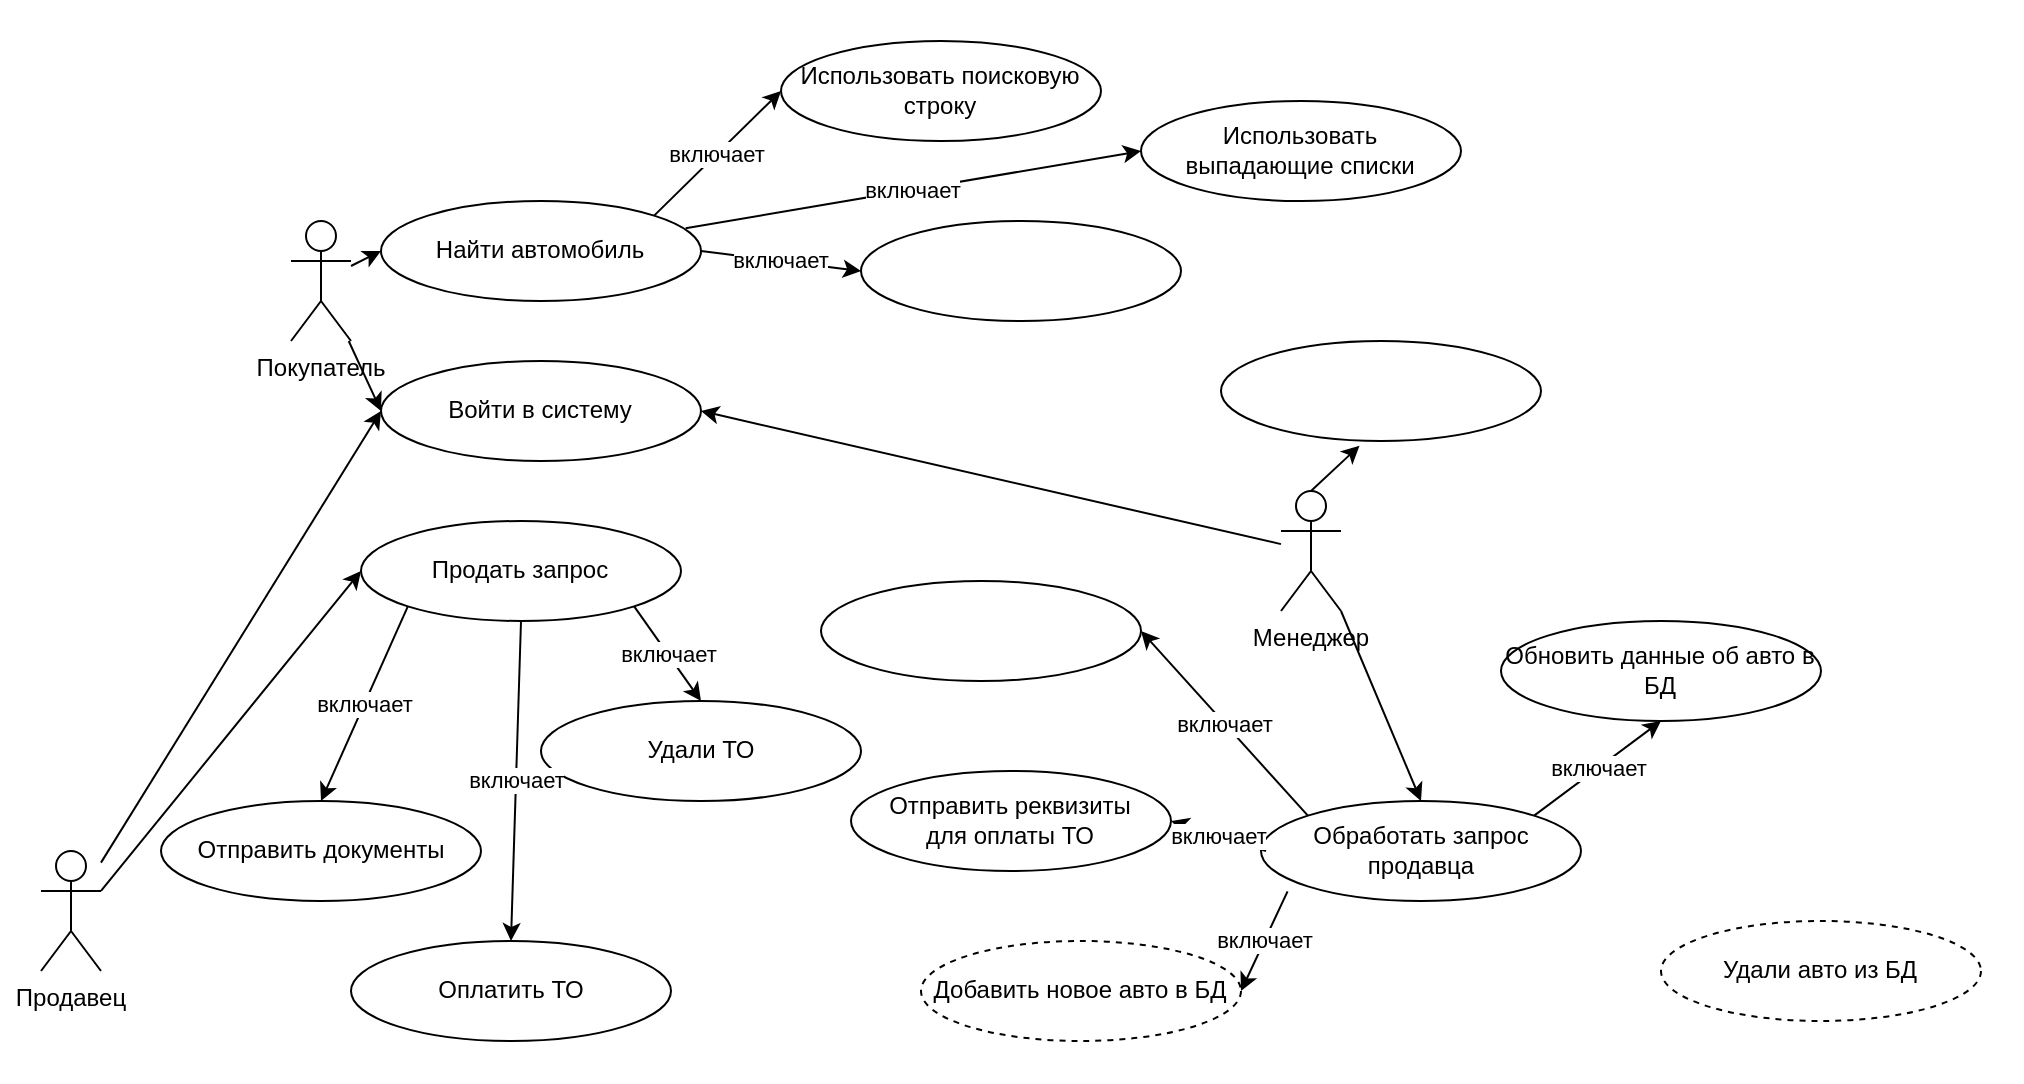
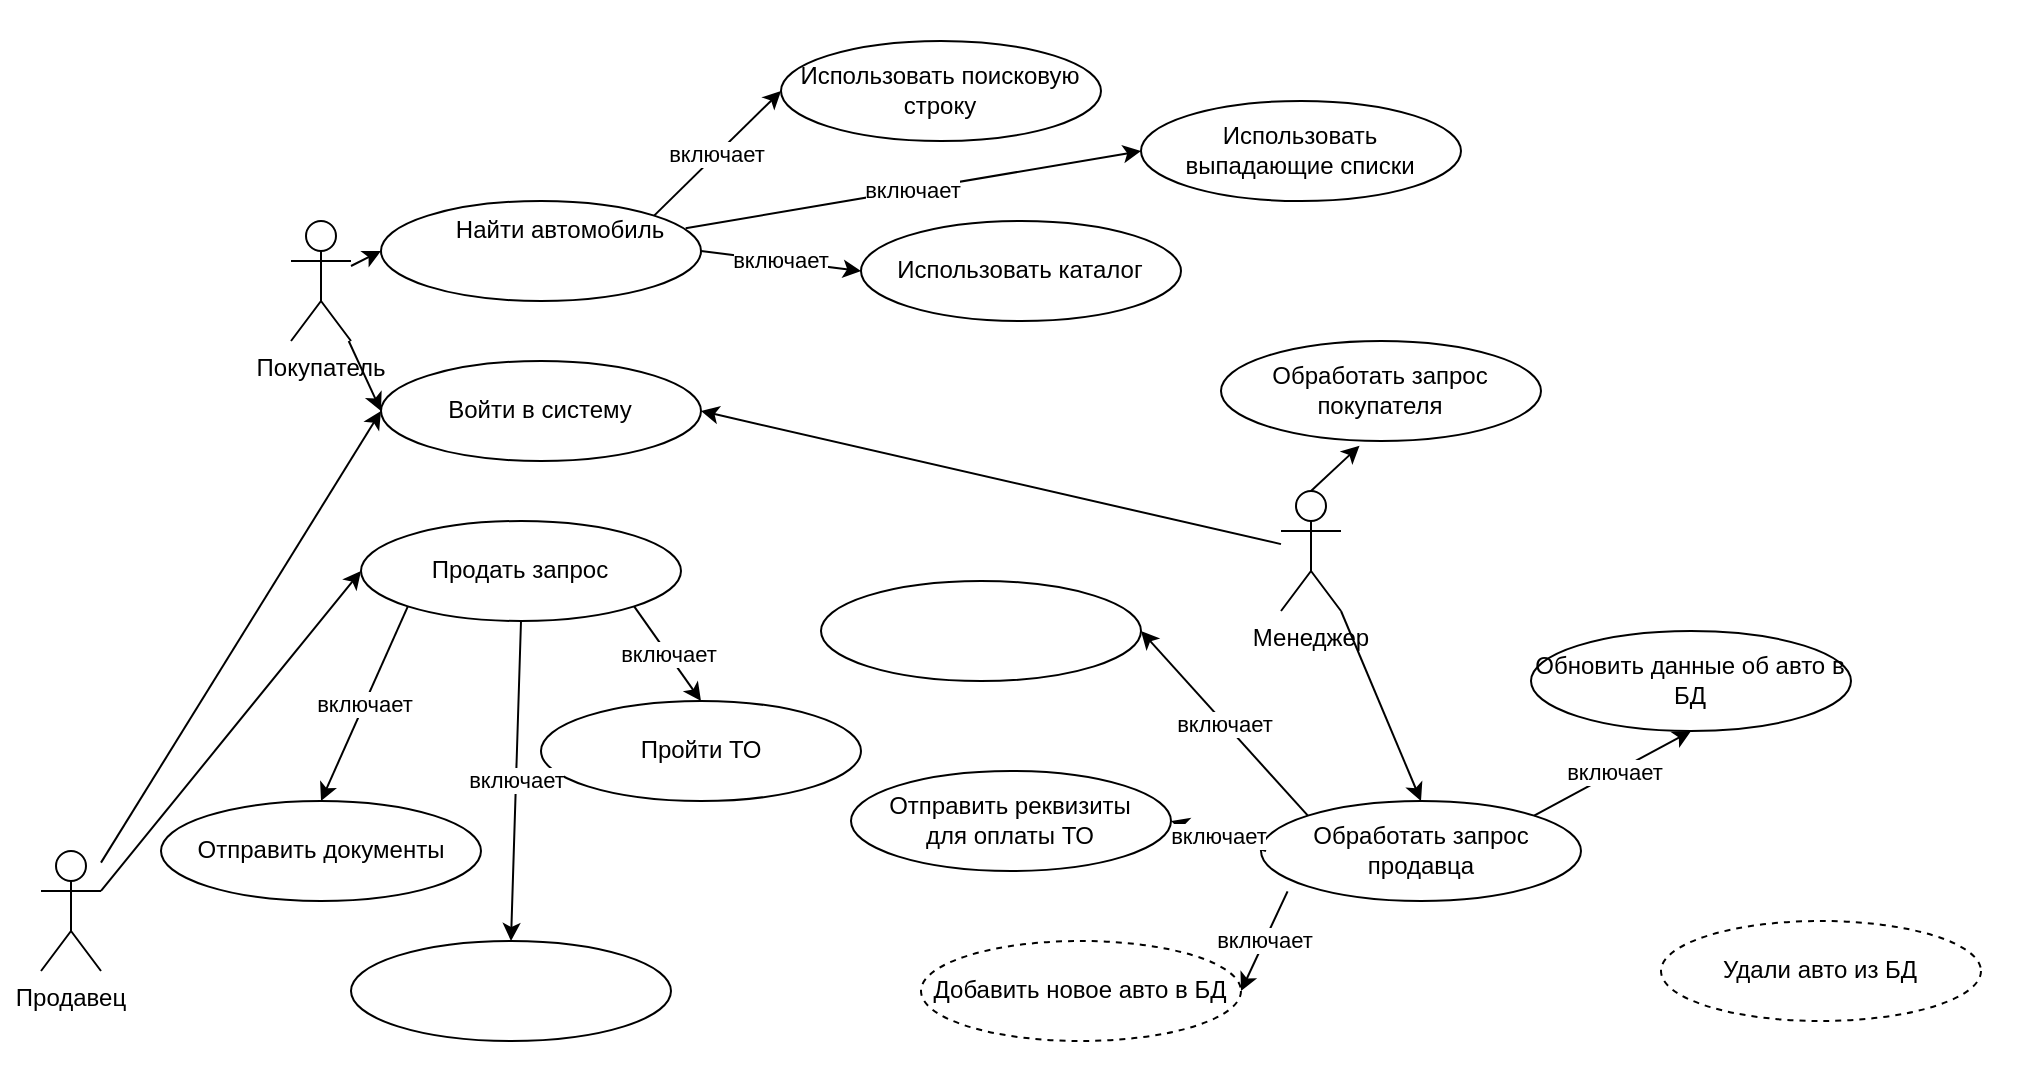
(541, 251) -> (561, 231)
none -> (1021, 271)
none -> (1381, 391)
(1661, 671) -> (1691, 681)
(702, 751) -> (702, 751)
(511, 991) -> none
